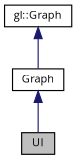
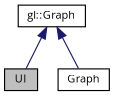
(38, 118) -> (34, 53)
